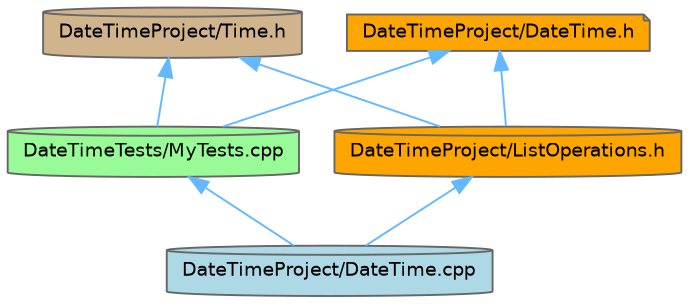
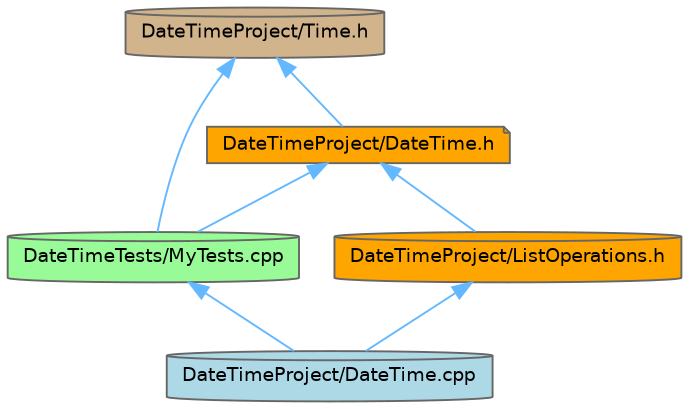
(354, 97) -> (317, 99)
